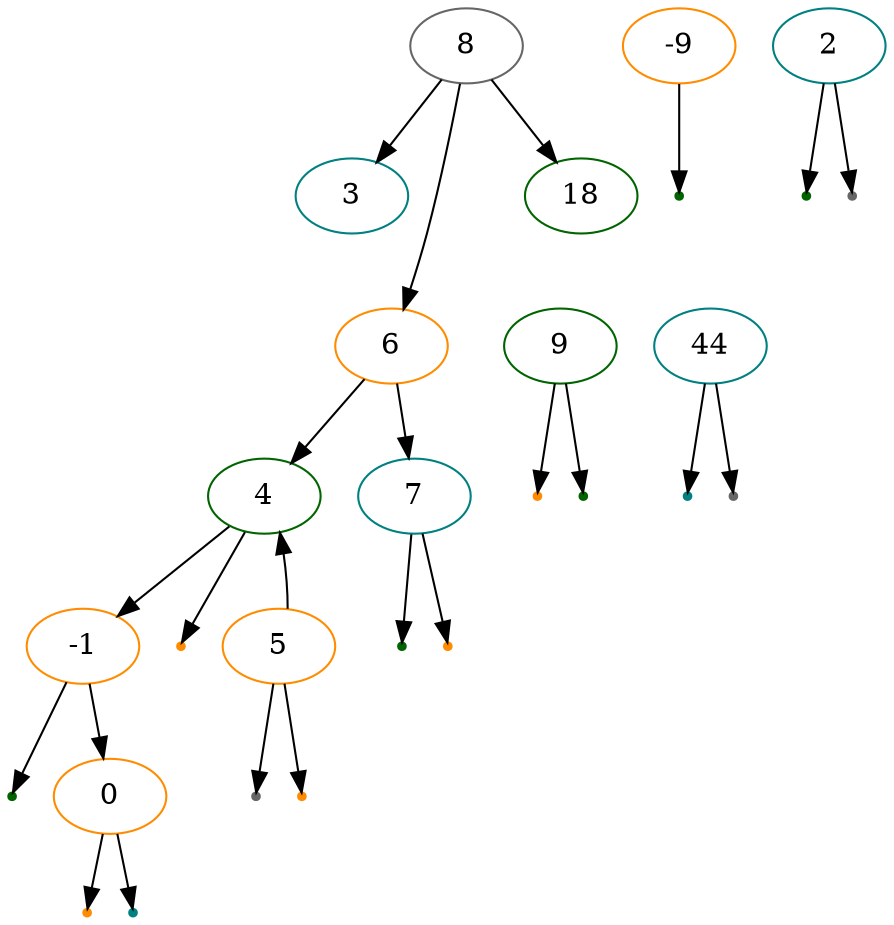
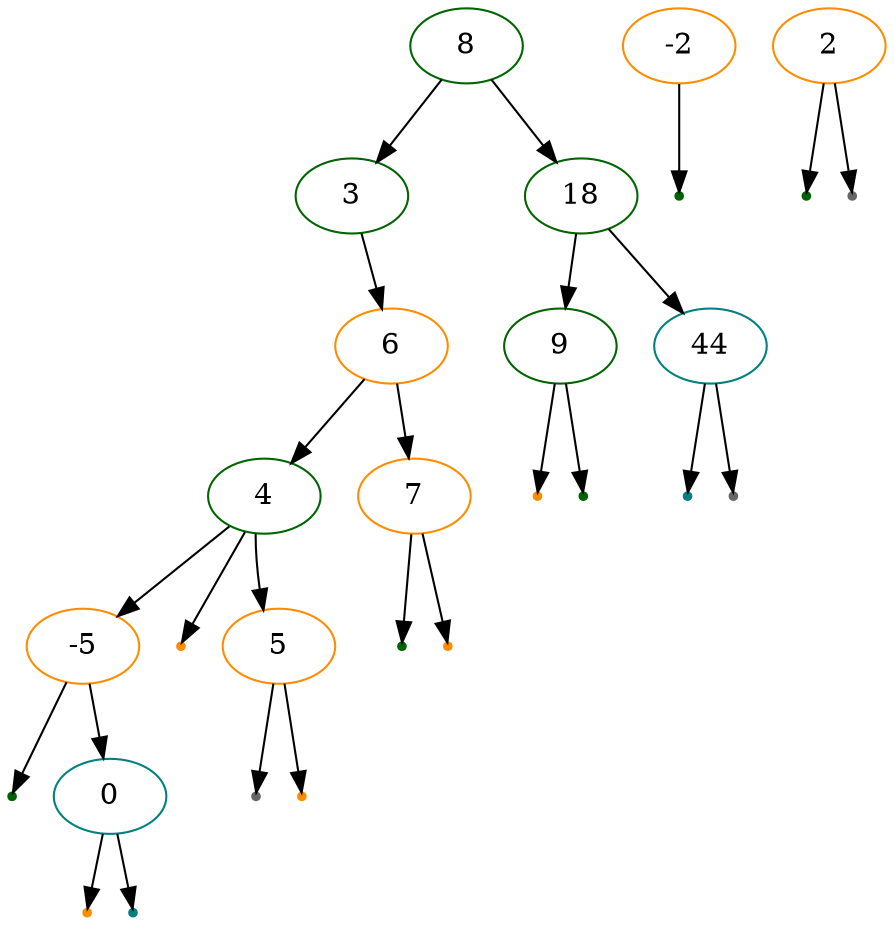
(467, 46) -> (467, 46)
(679, 46) -> (679, 46)
(829, 46) -> (829, 46)
(438, 187) -> (369, 261)
(352, 196) -> (352, 196)
none -> (572, 260)
none -> (639, 263)
(414, 496) -> (414, 496)
(287, 581) -> (257, 562)
(83, 646) -> (83, 646)
(110, 796) -> (110, 796)
